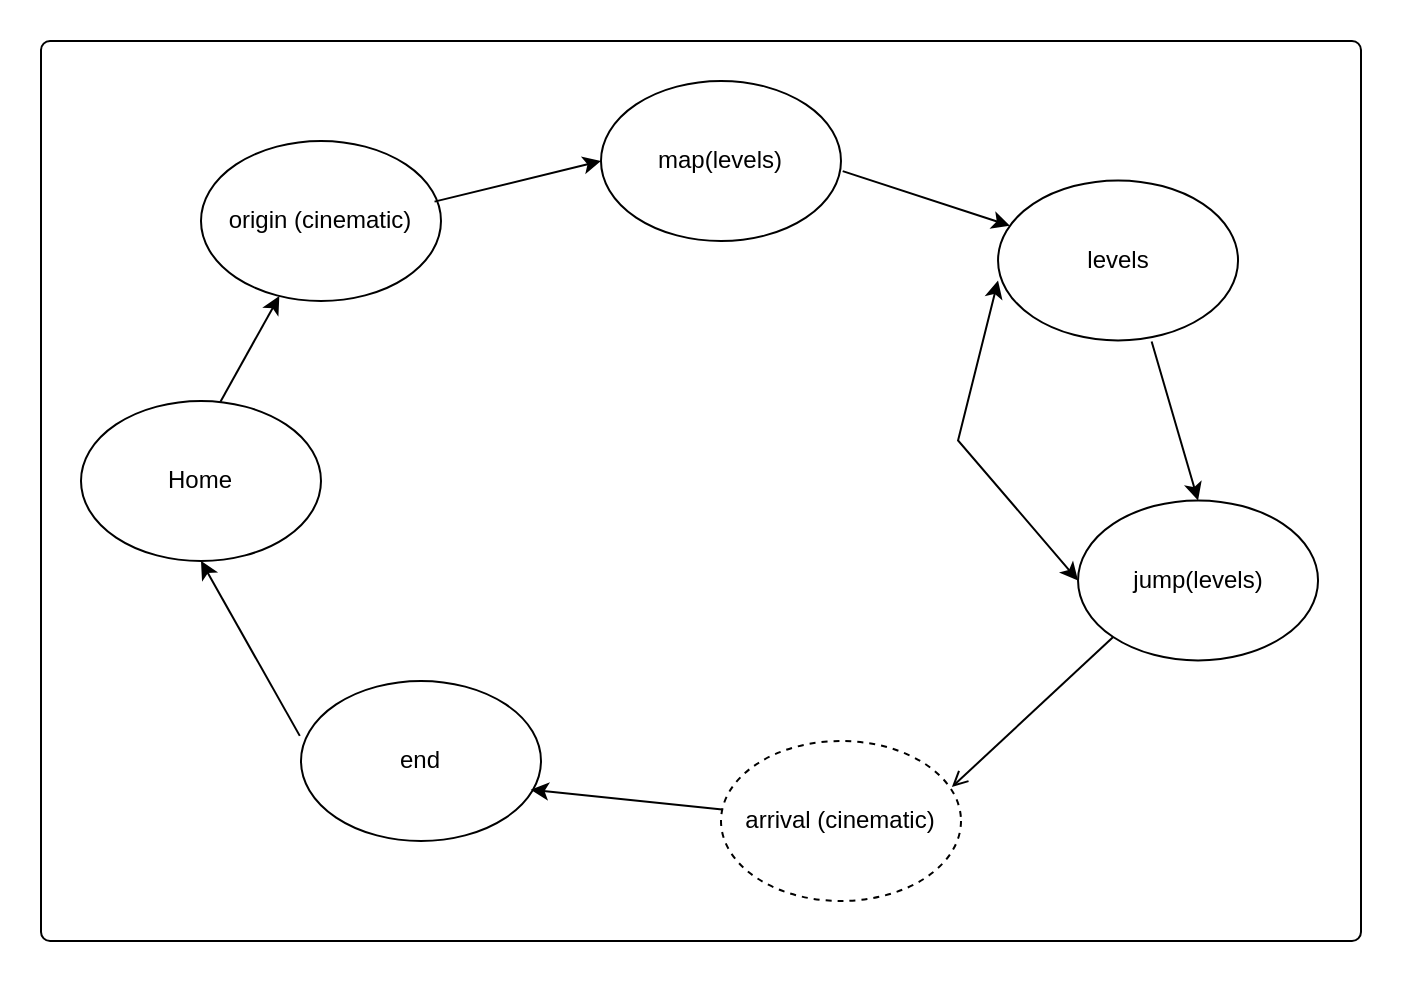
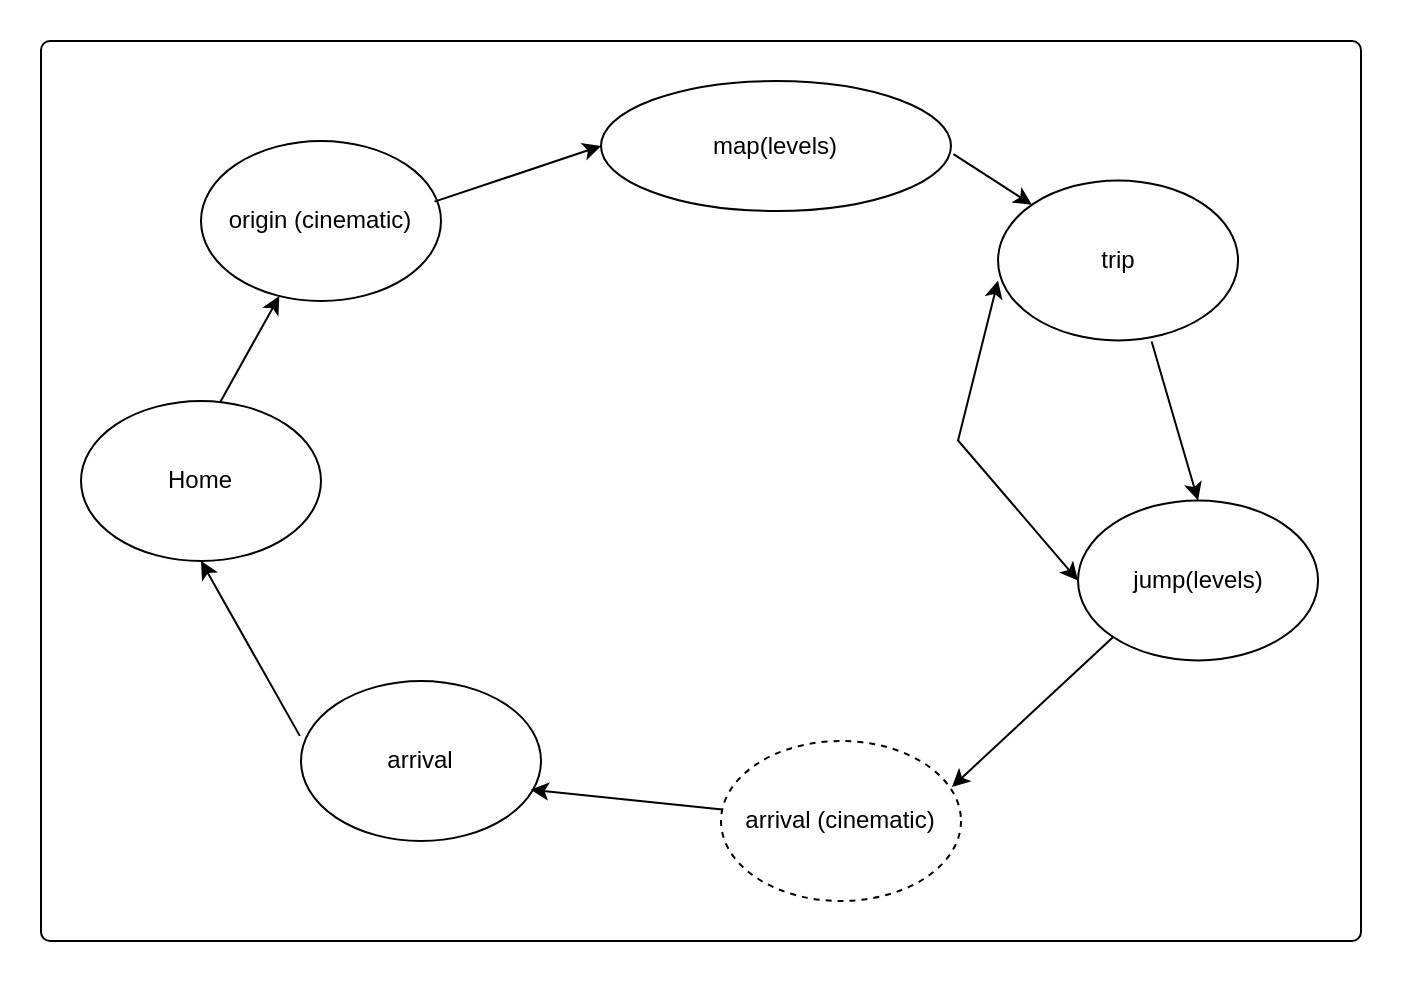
(721, 161) -> (776, 146)
(1119, 261) -> (1119, 261)
(421, 761) -> (421, 761)
(960, 779) -> (963, 777)
